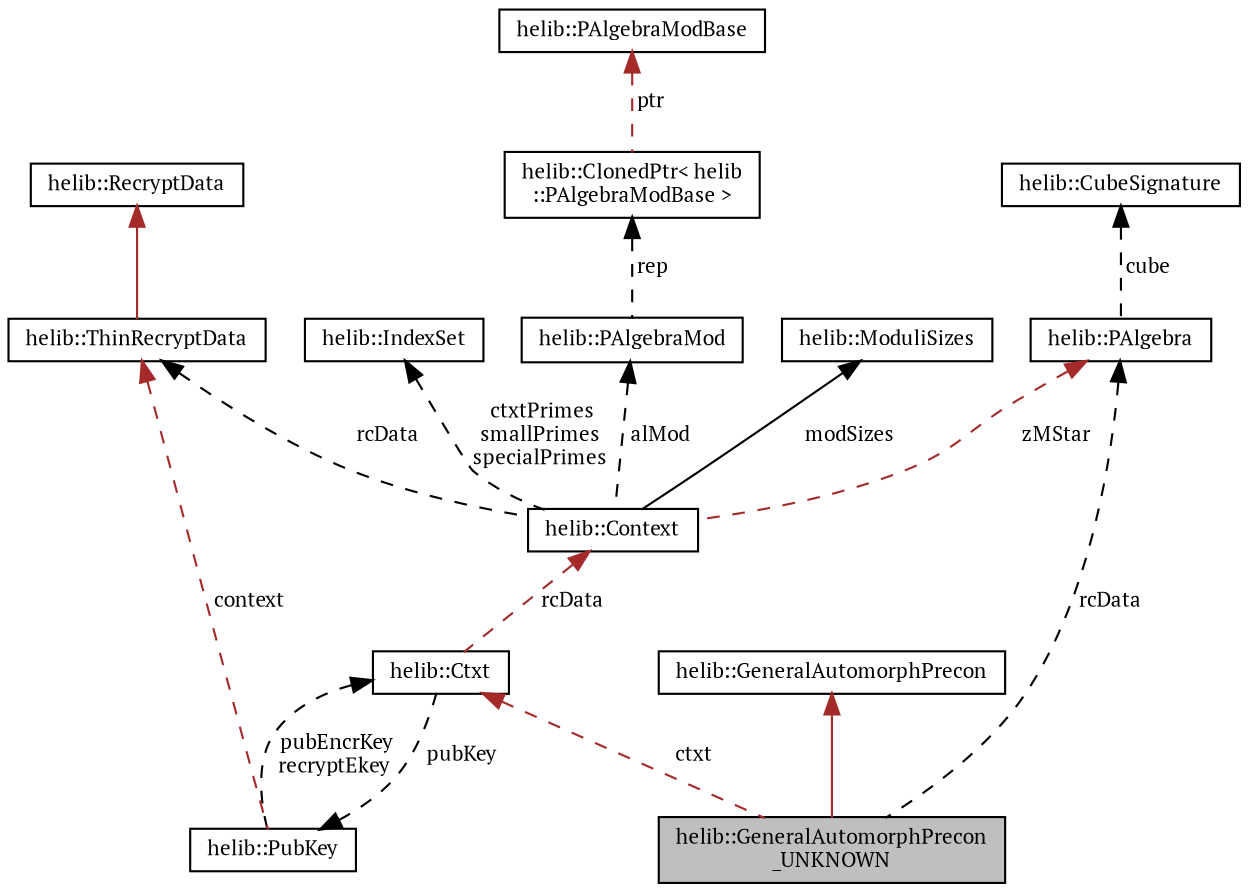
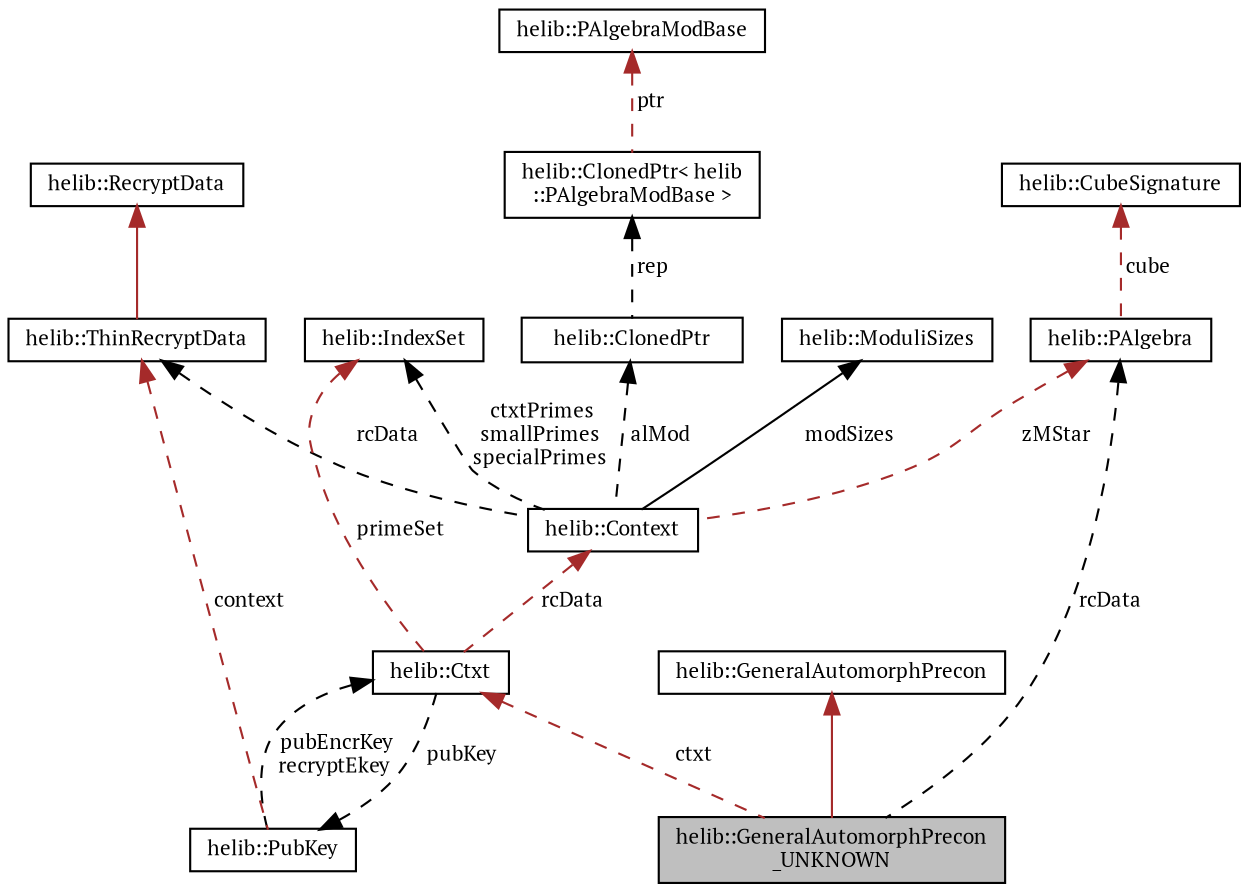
(1121, 273) -> (1121, 273)
(632, 340) -> (632, 340)
none -> (336, 519)
